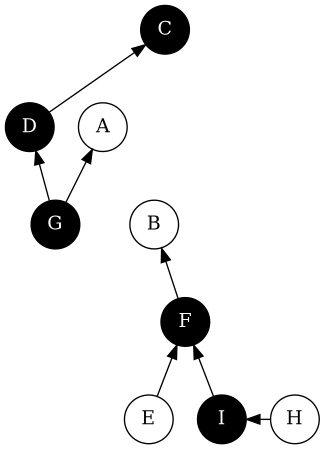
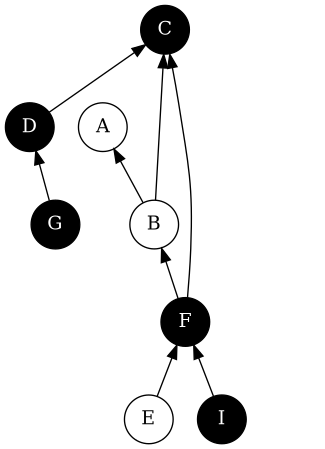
none -> (159, 134)
(76, 182) -> (132, 182)
none -> (190, 182)
(295, 419) -> none
